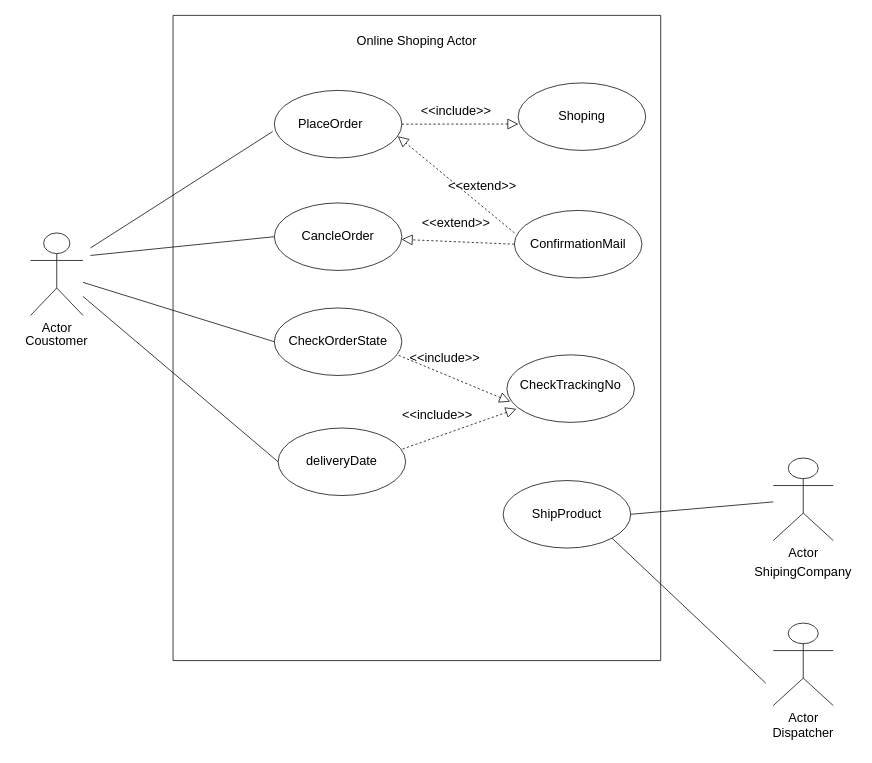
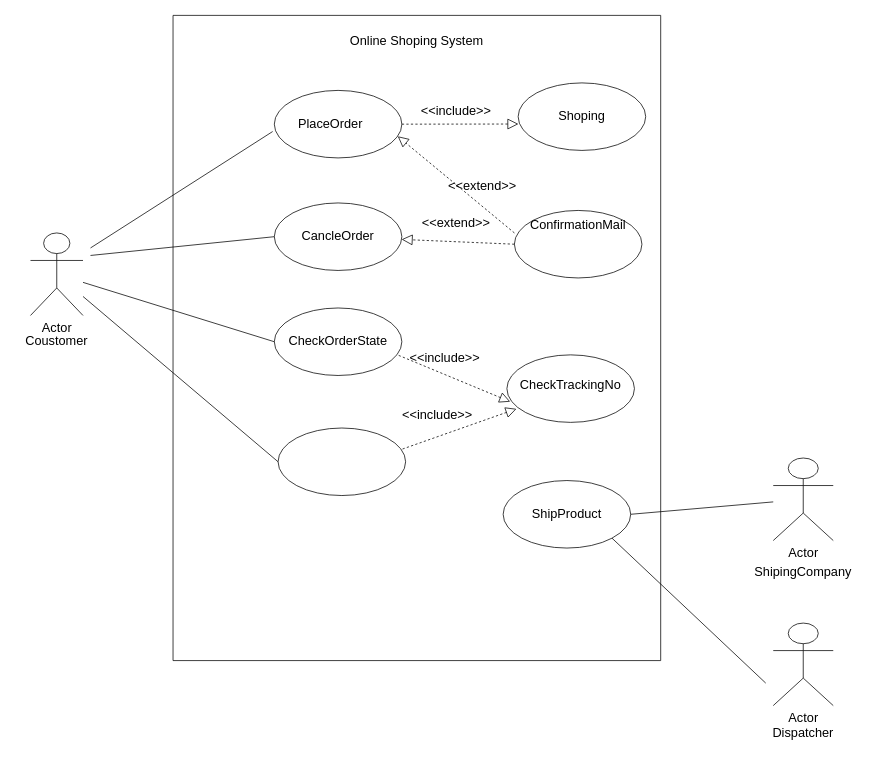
(417, 42) -> (417, 42)
(578, 244) -> (578, 225)
(342, 462) -> none
